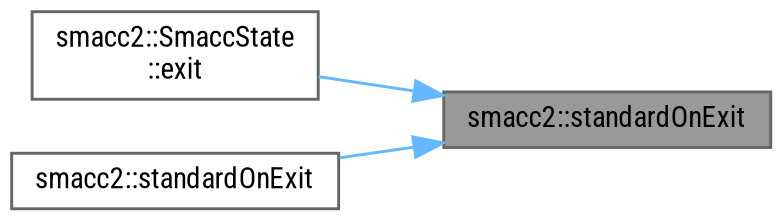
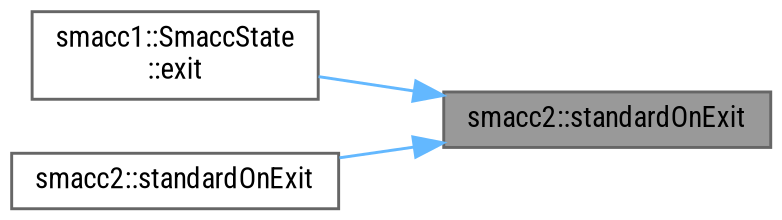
(175, 55) -> (175, 55)
